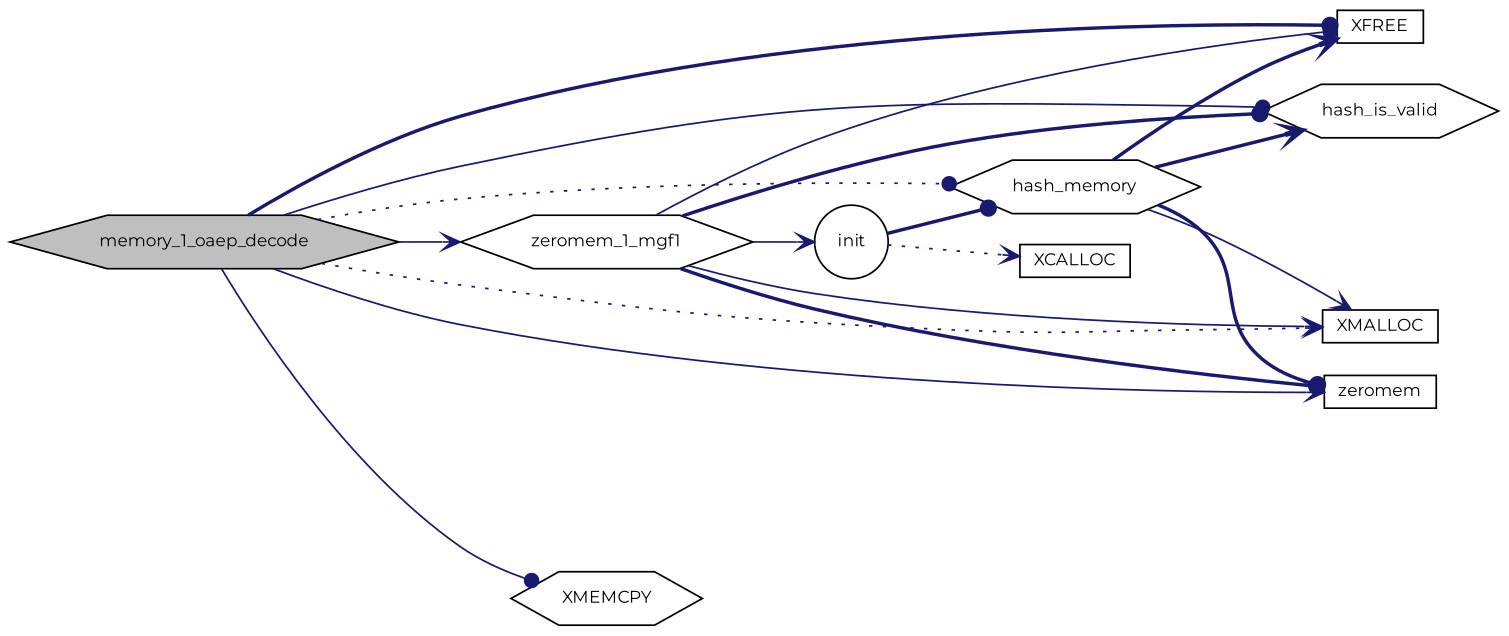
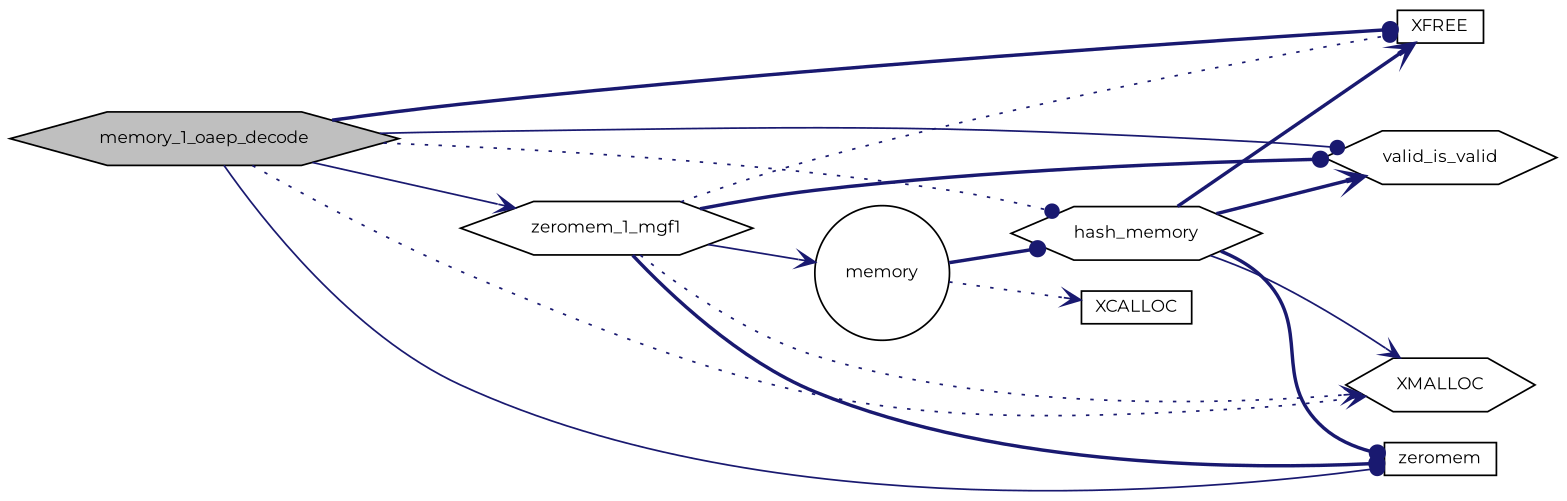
(980, 91) -> (1029, 107)
(1380, 111) -> (1440, 158)
(851, 242) -> (882, 273)
(995, 314) -> (976, 389)
(1380, 326) -> (1440, 385)
(785, 369) -> (747, 467)
(607, 598) -> none
